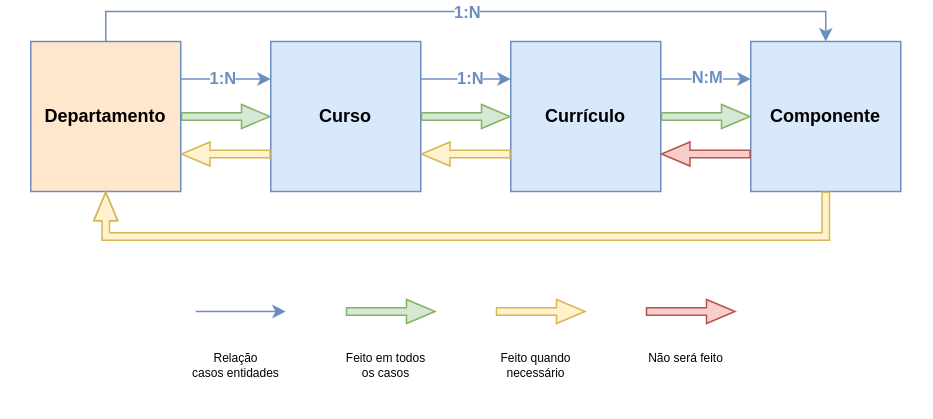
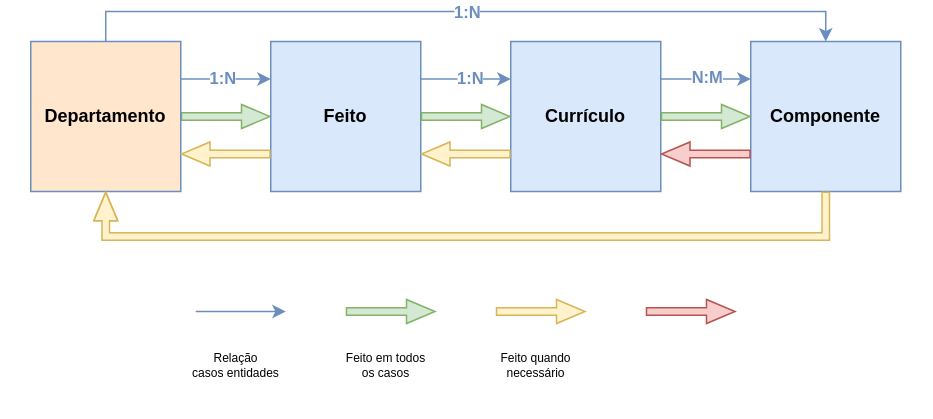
(346, 116) -> (346, 116)
(686, 364) -> none
